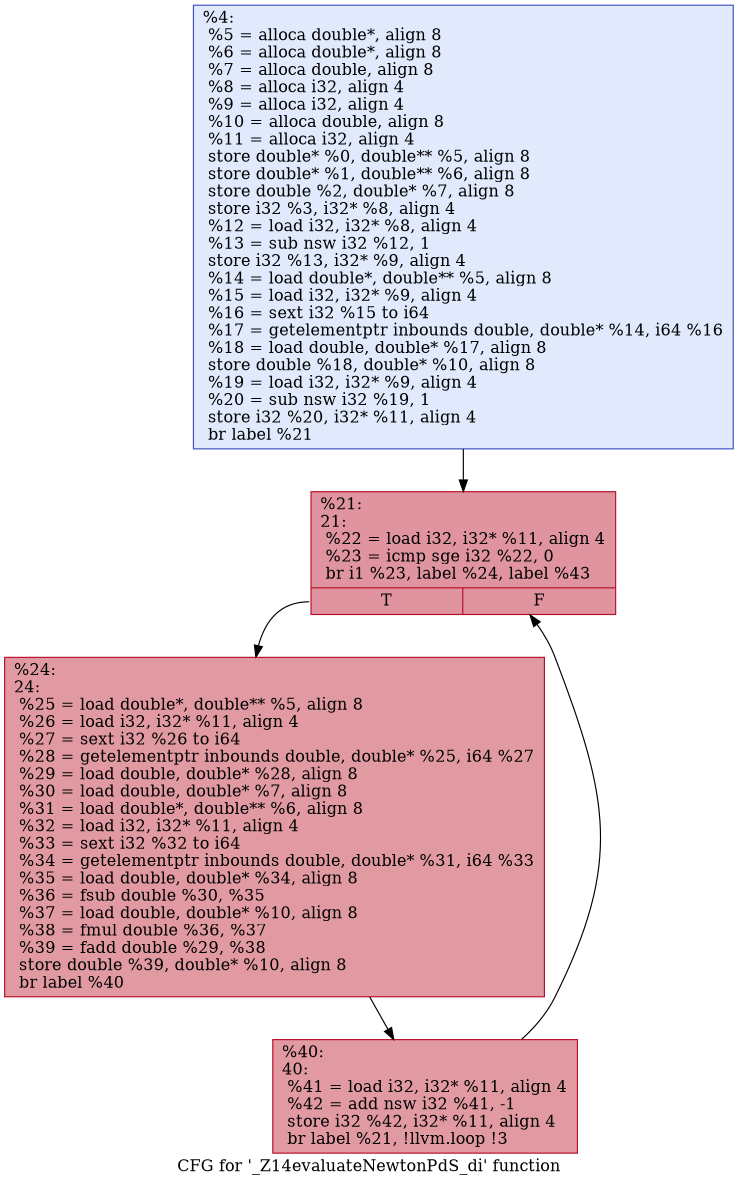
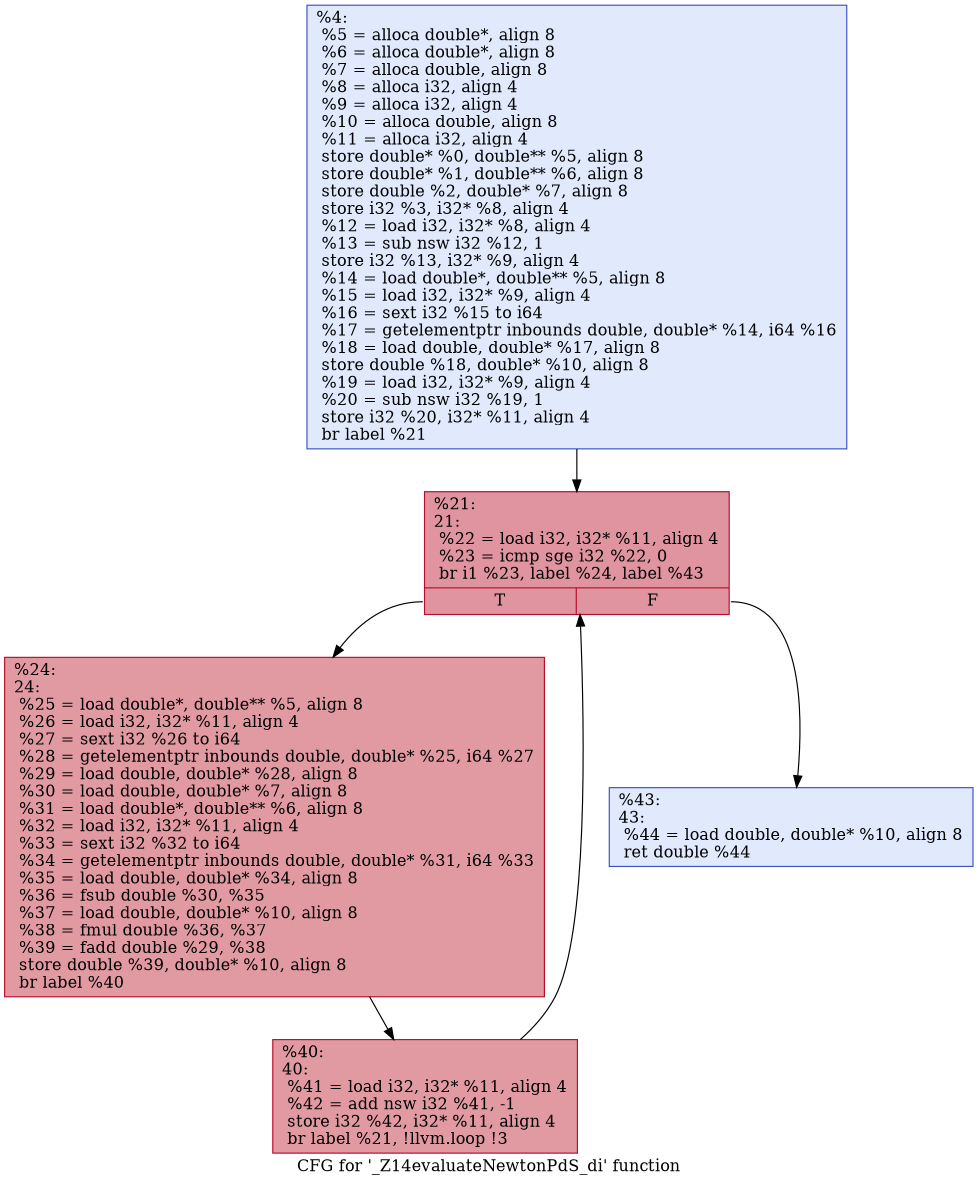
none -> (791, 827)
